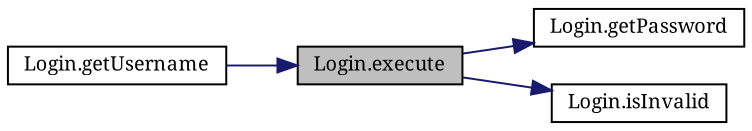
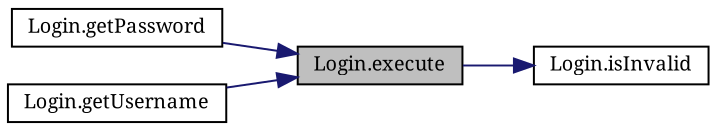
(488, 50) -> (250, 47)
